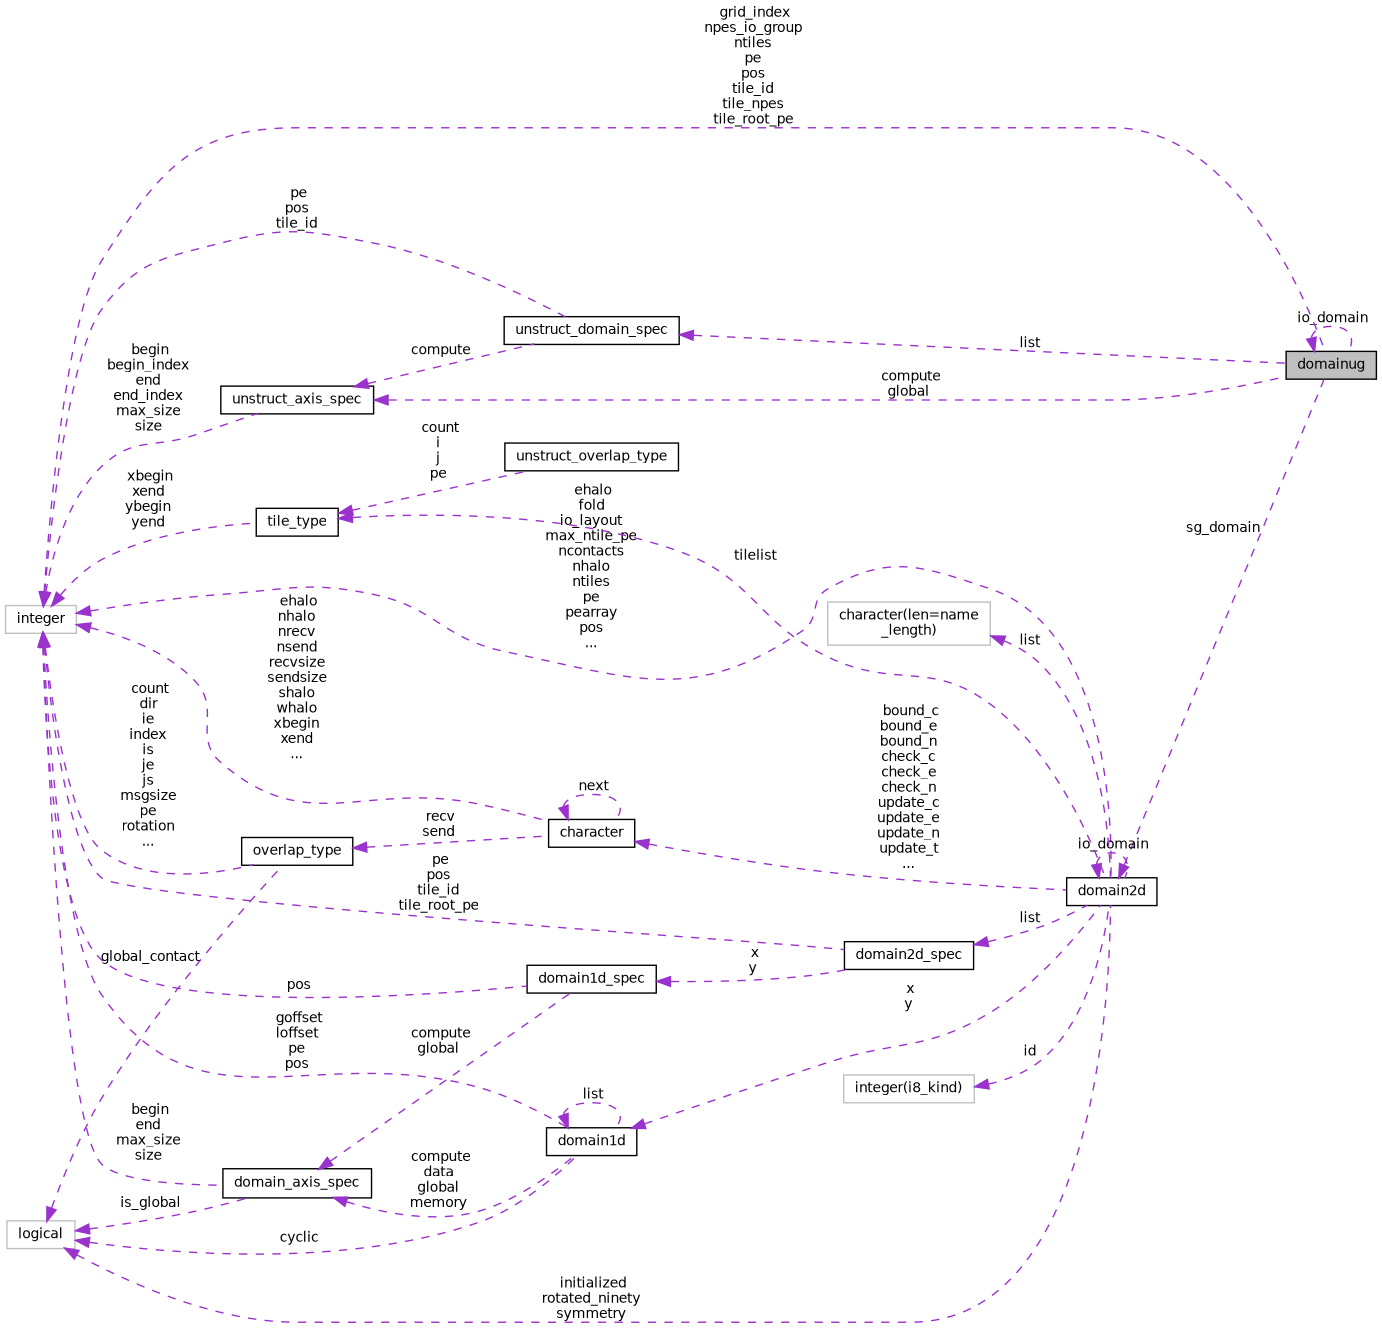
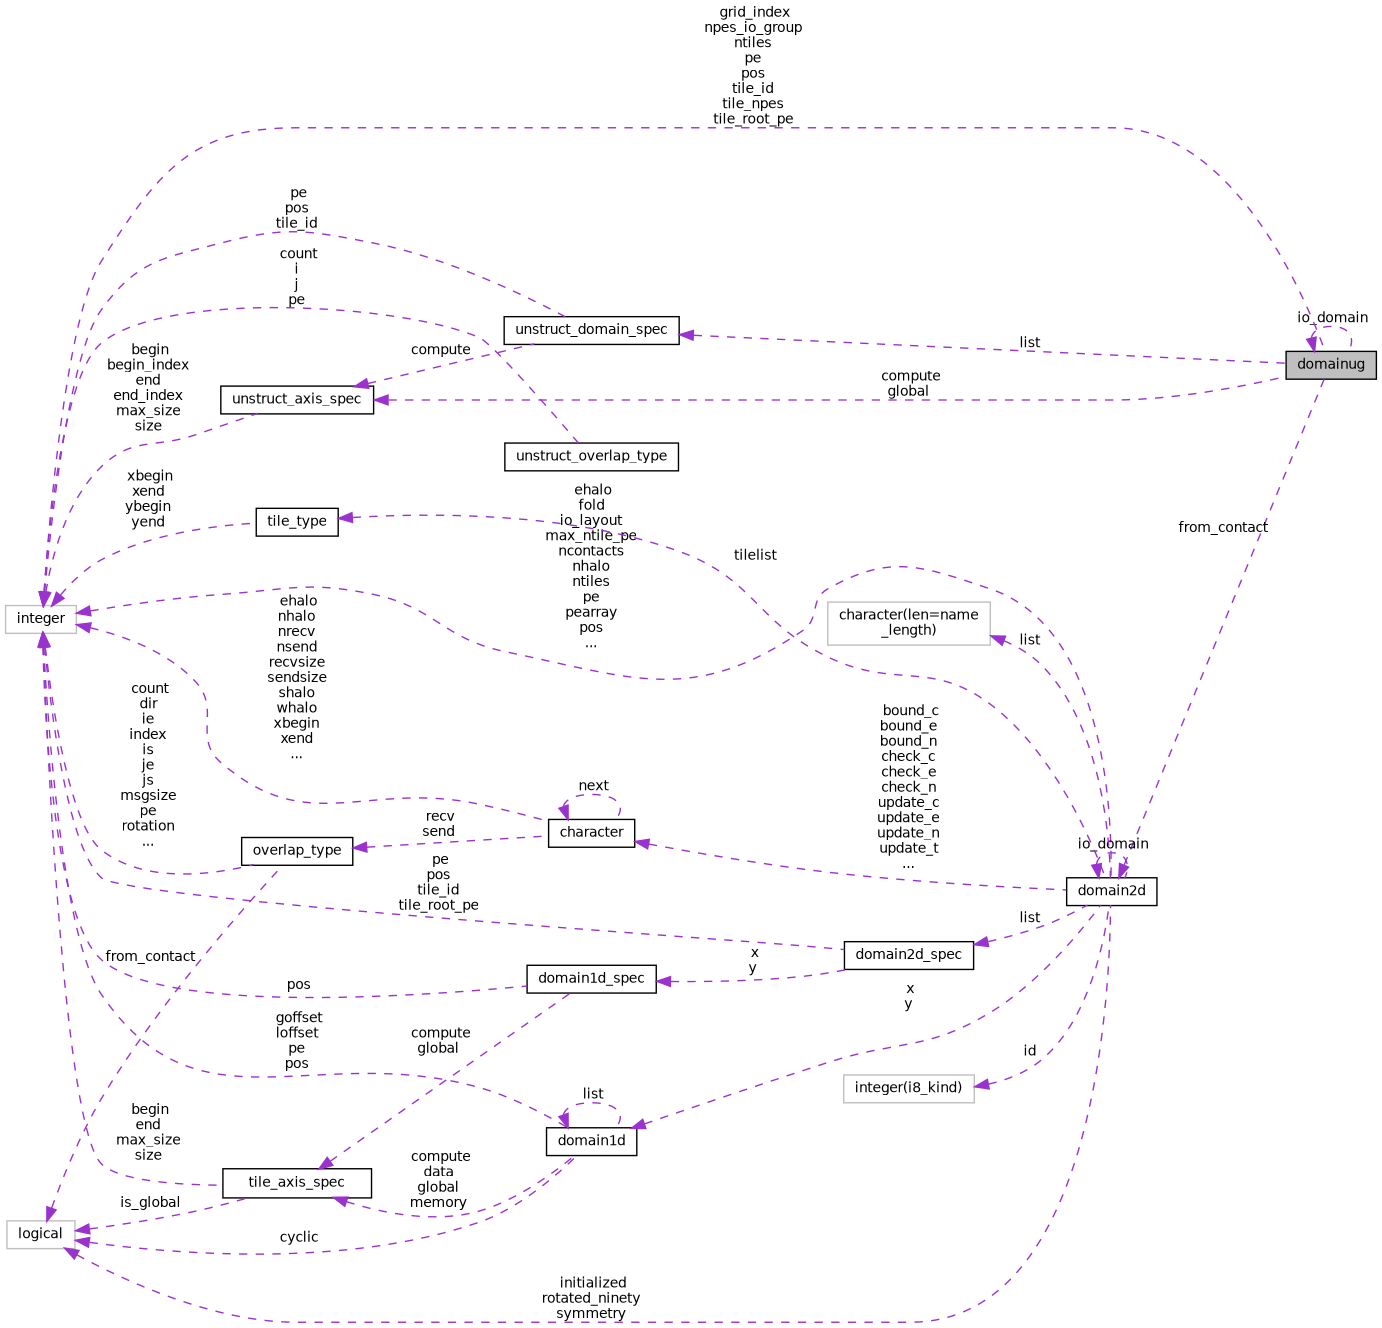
(442, 490) -> (232, 309)
(1222, 528) -> (1222, 528)
(149, 958) -> (149, 958)
(297, 1183) -> (297, 1183)
